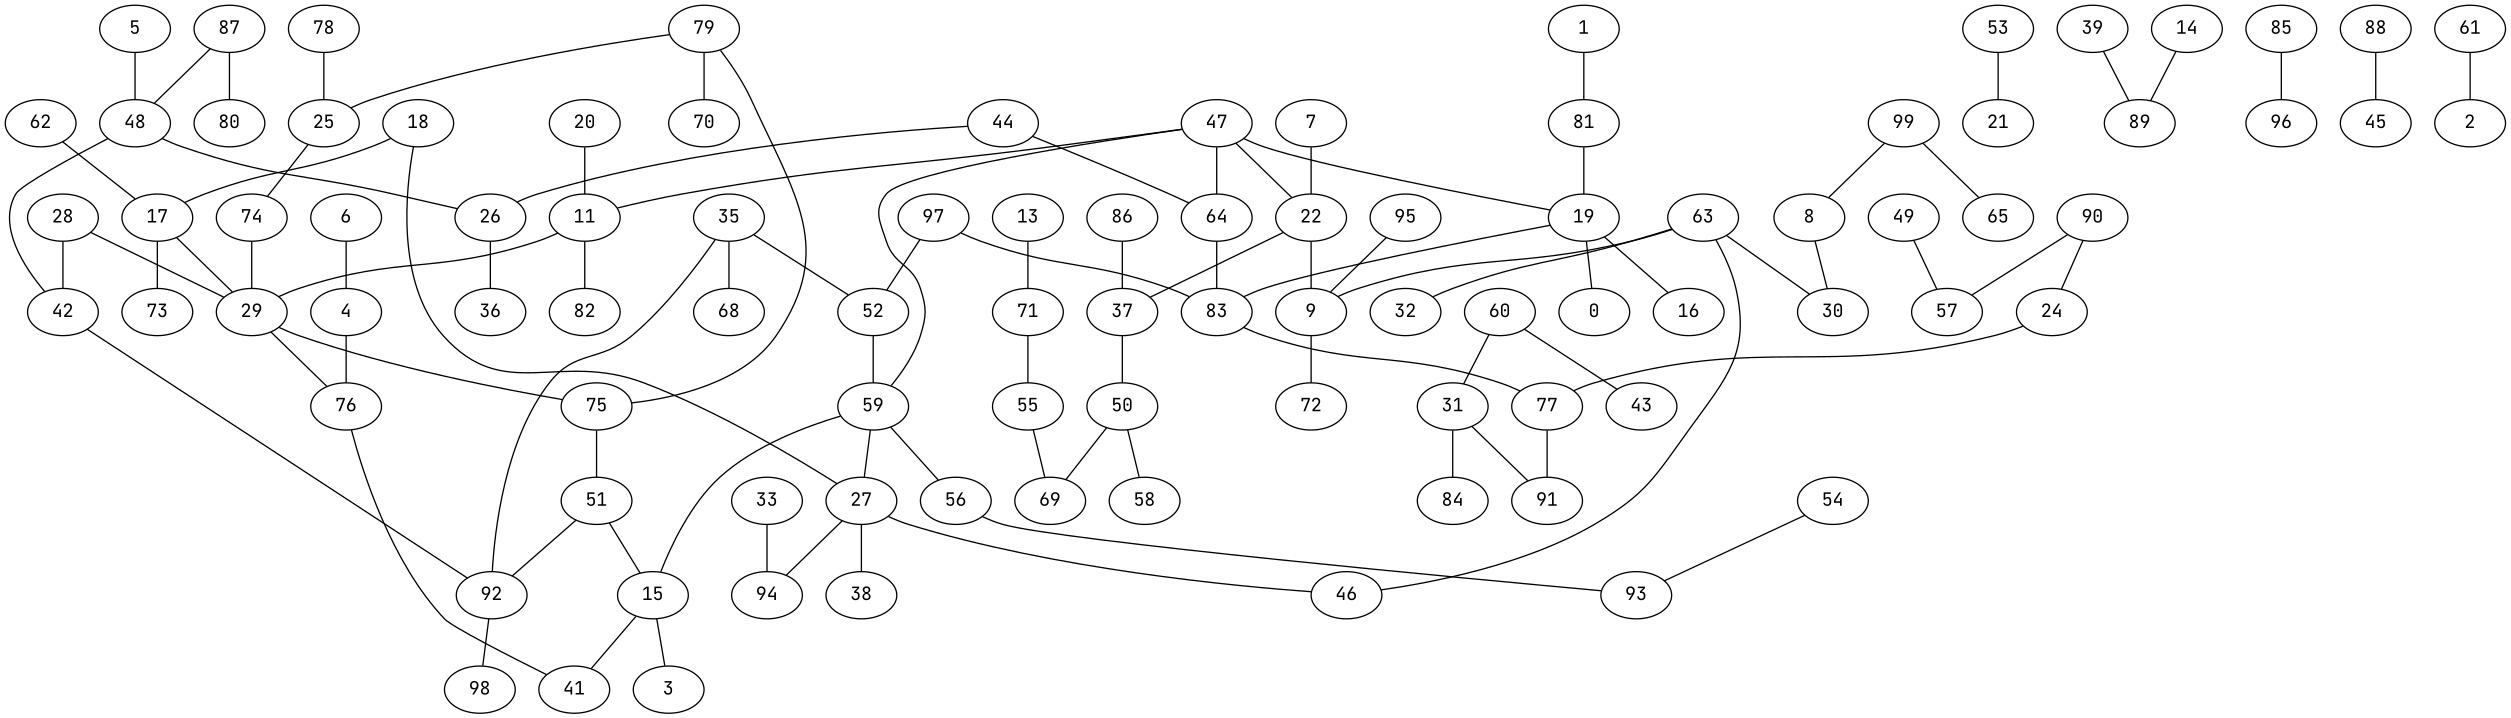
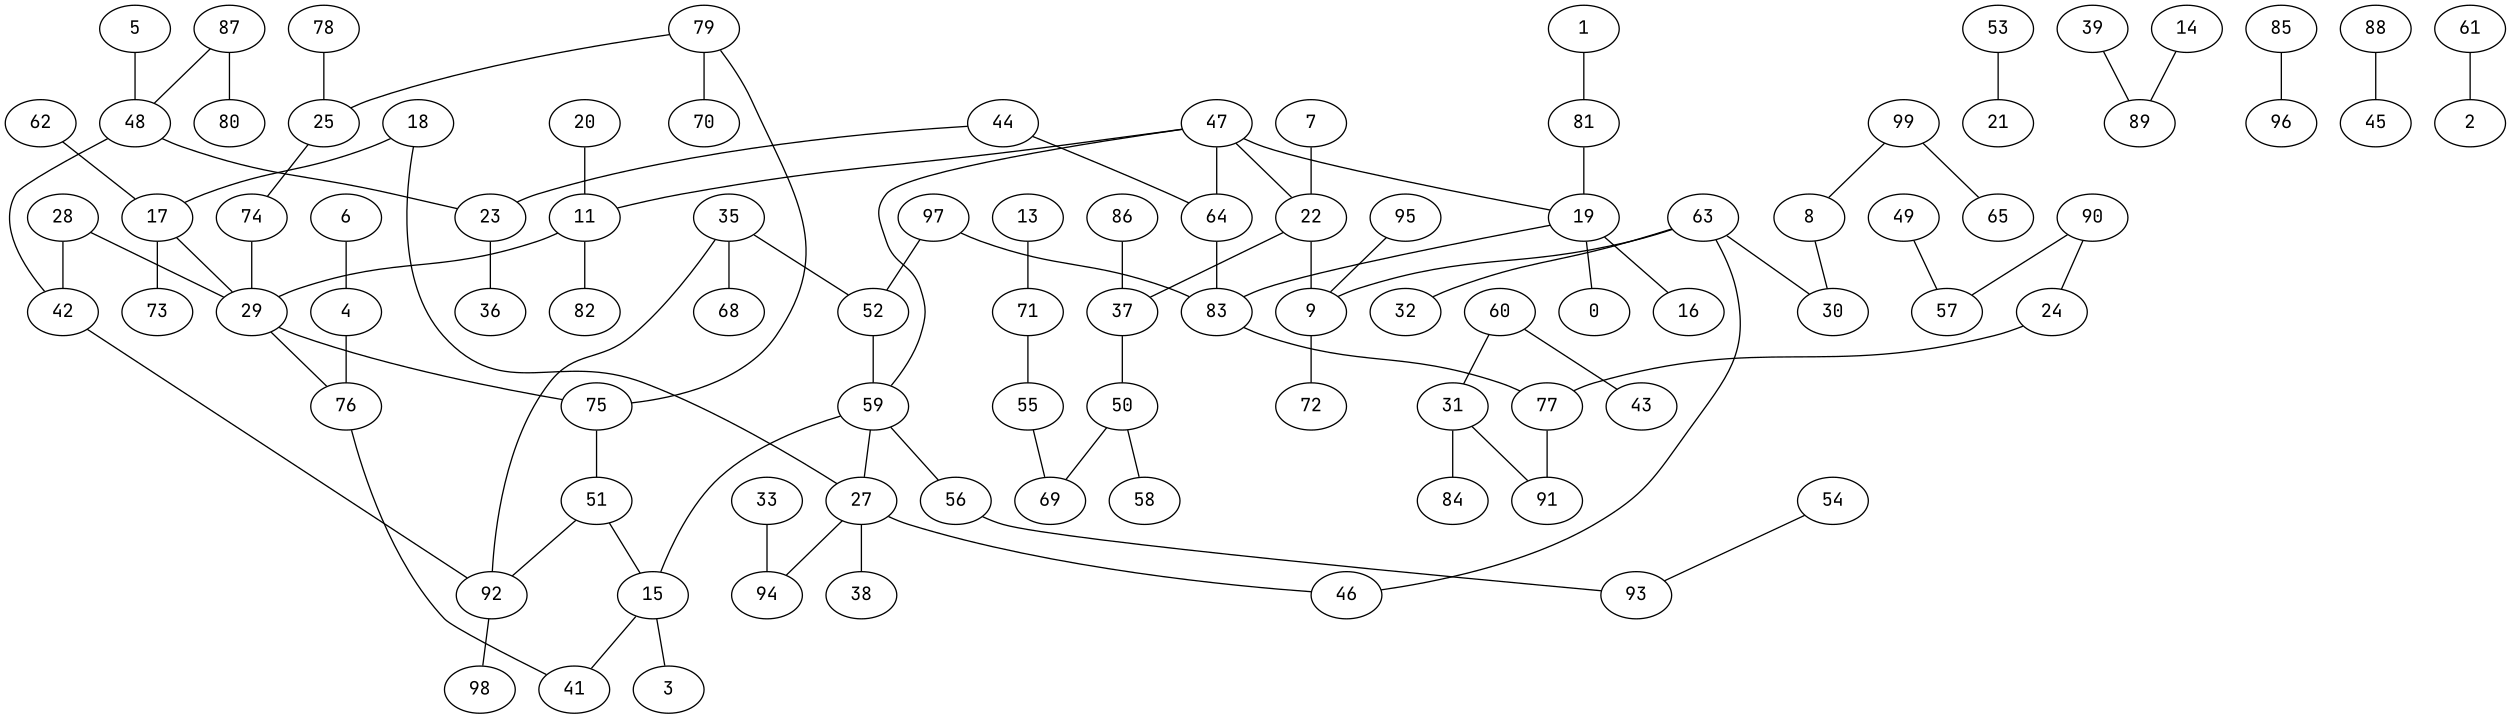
(490, 218) -> (490, 218)
